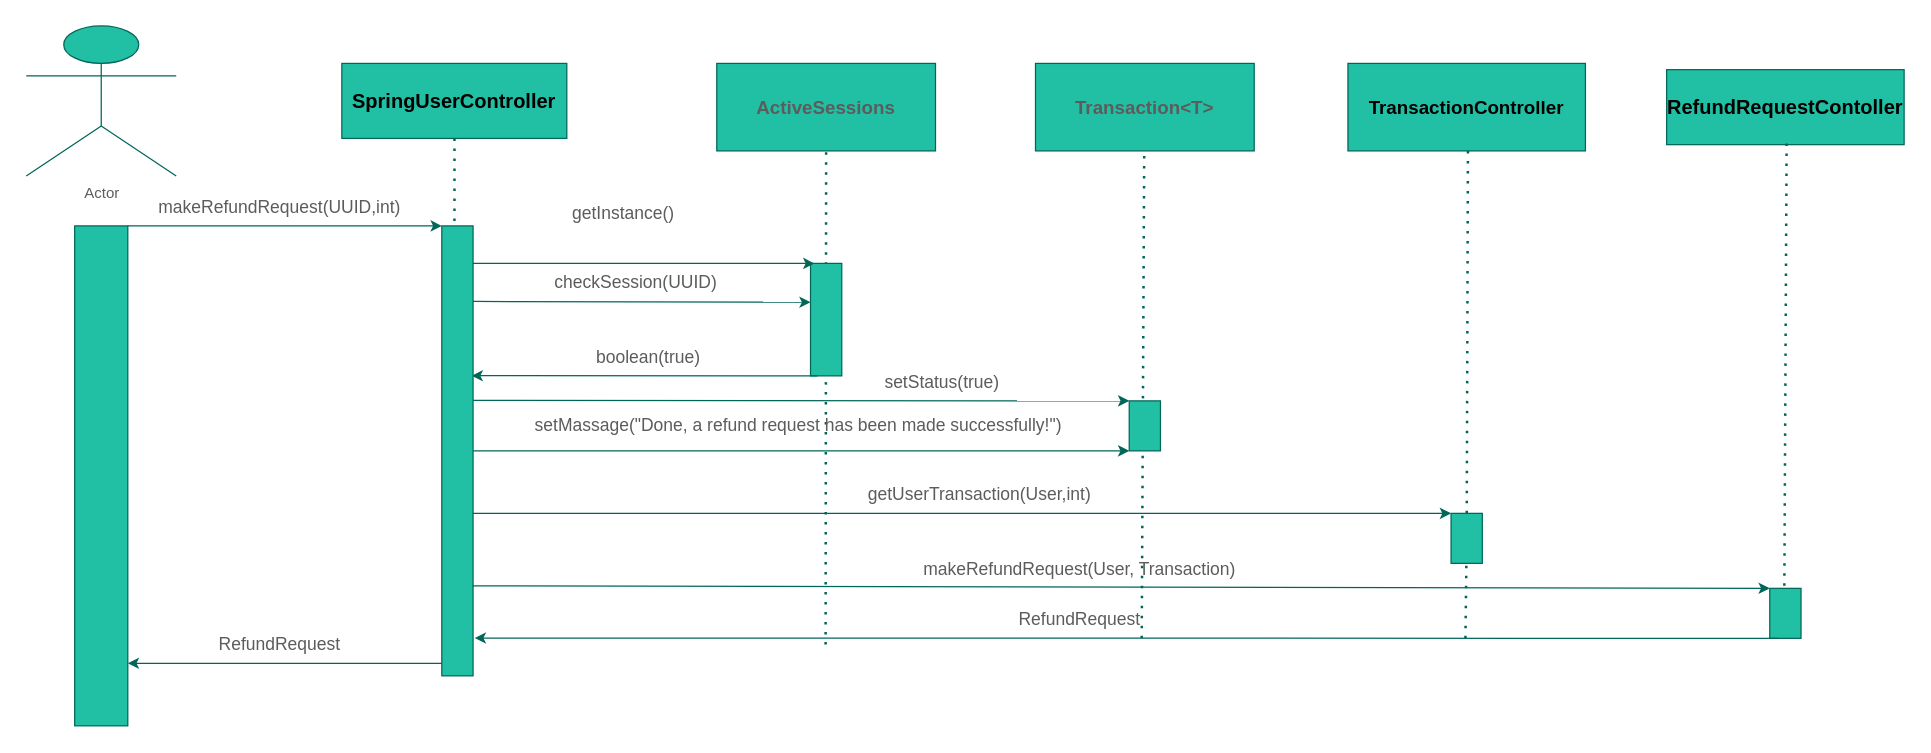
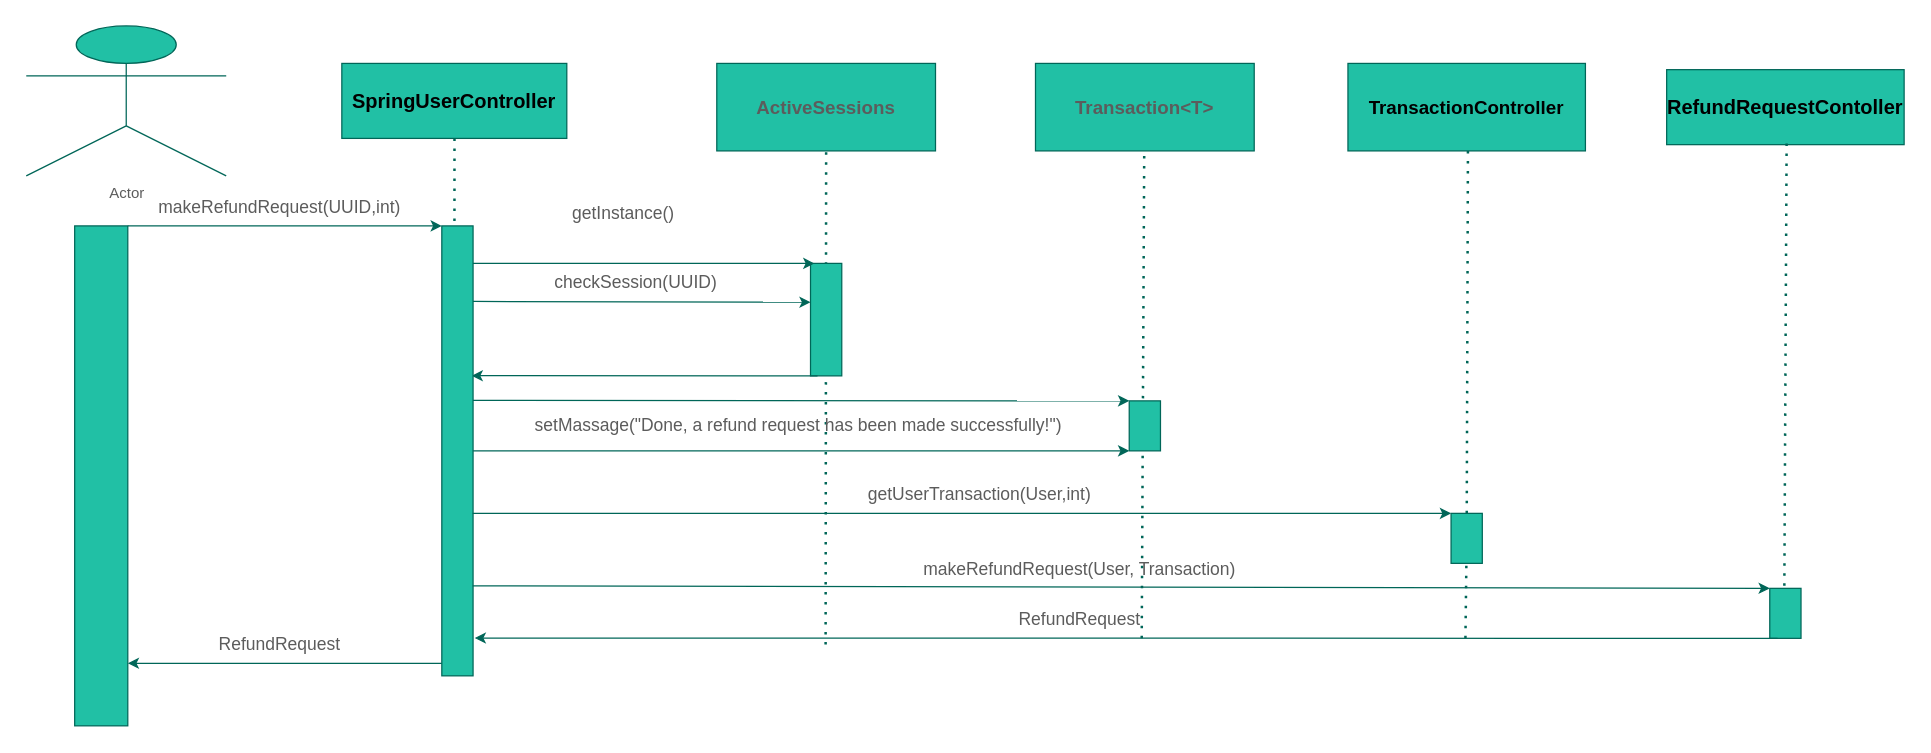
(101, 101) -> (126, 101)
(648, 357) -> none
(942, 382) -> none
